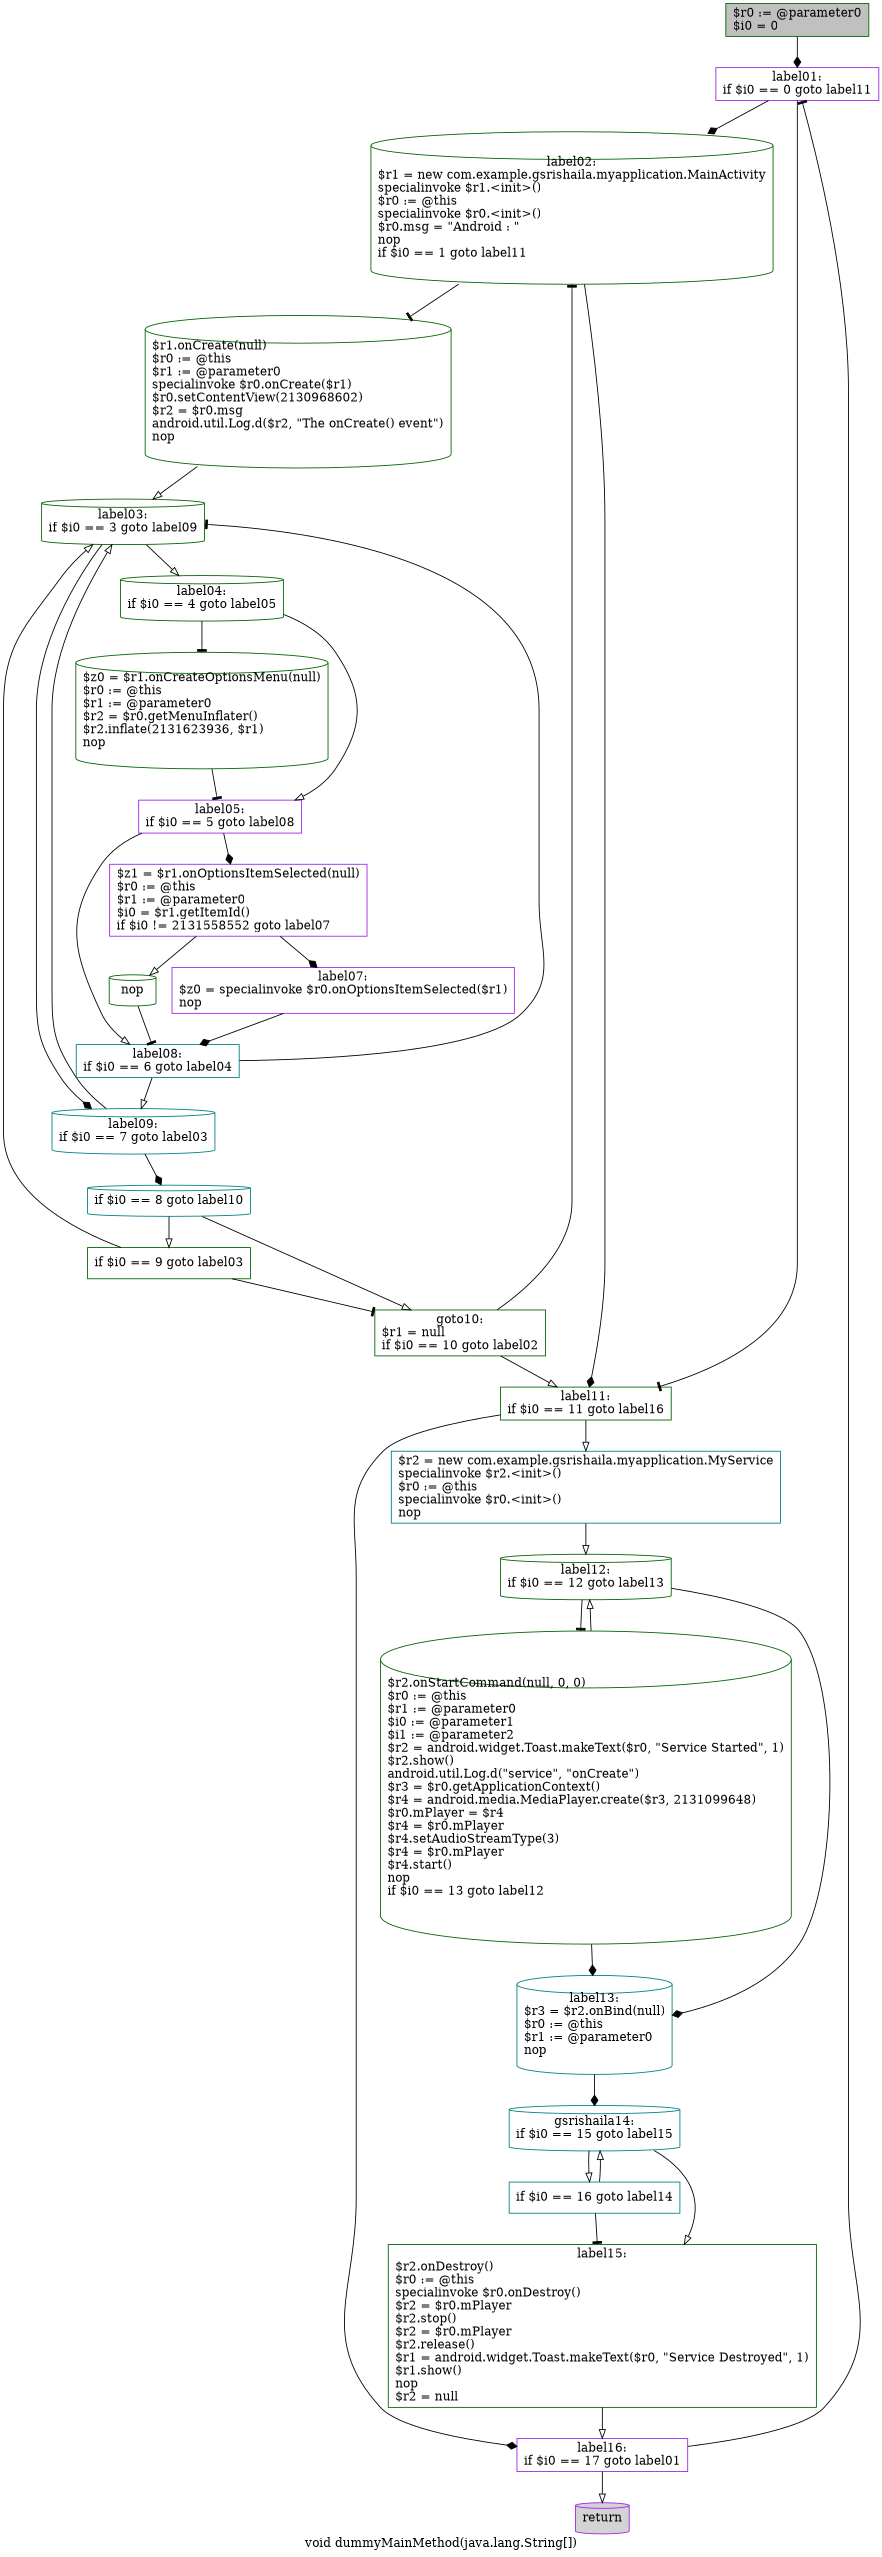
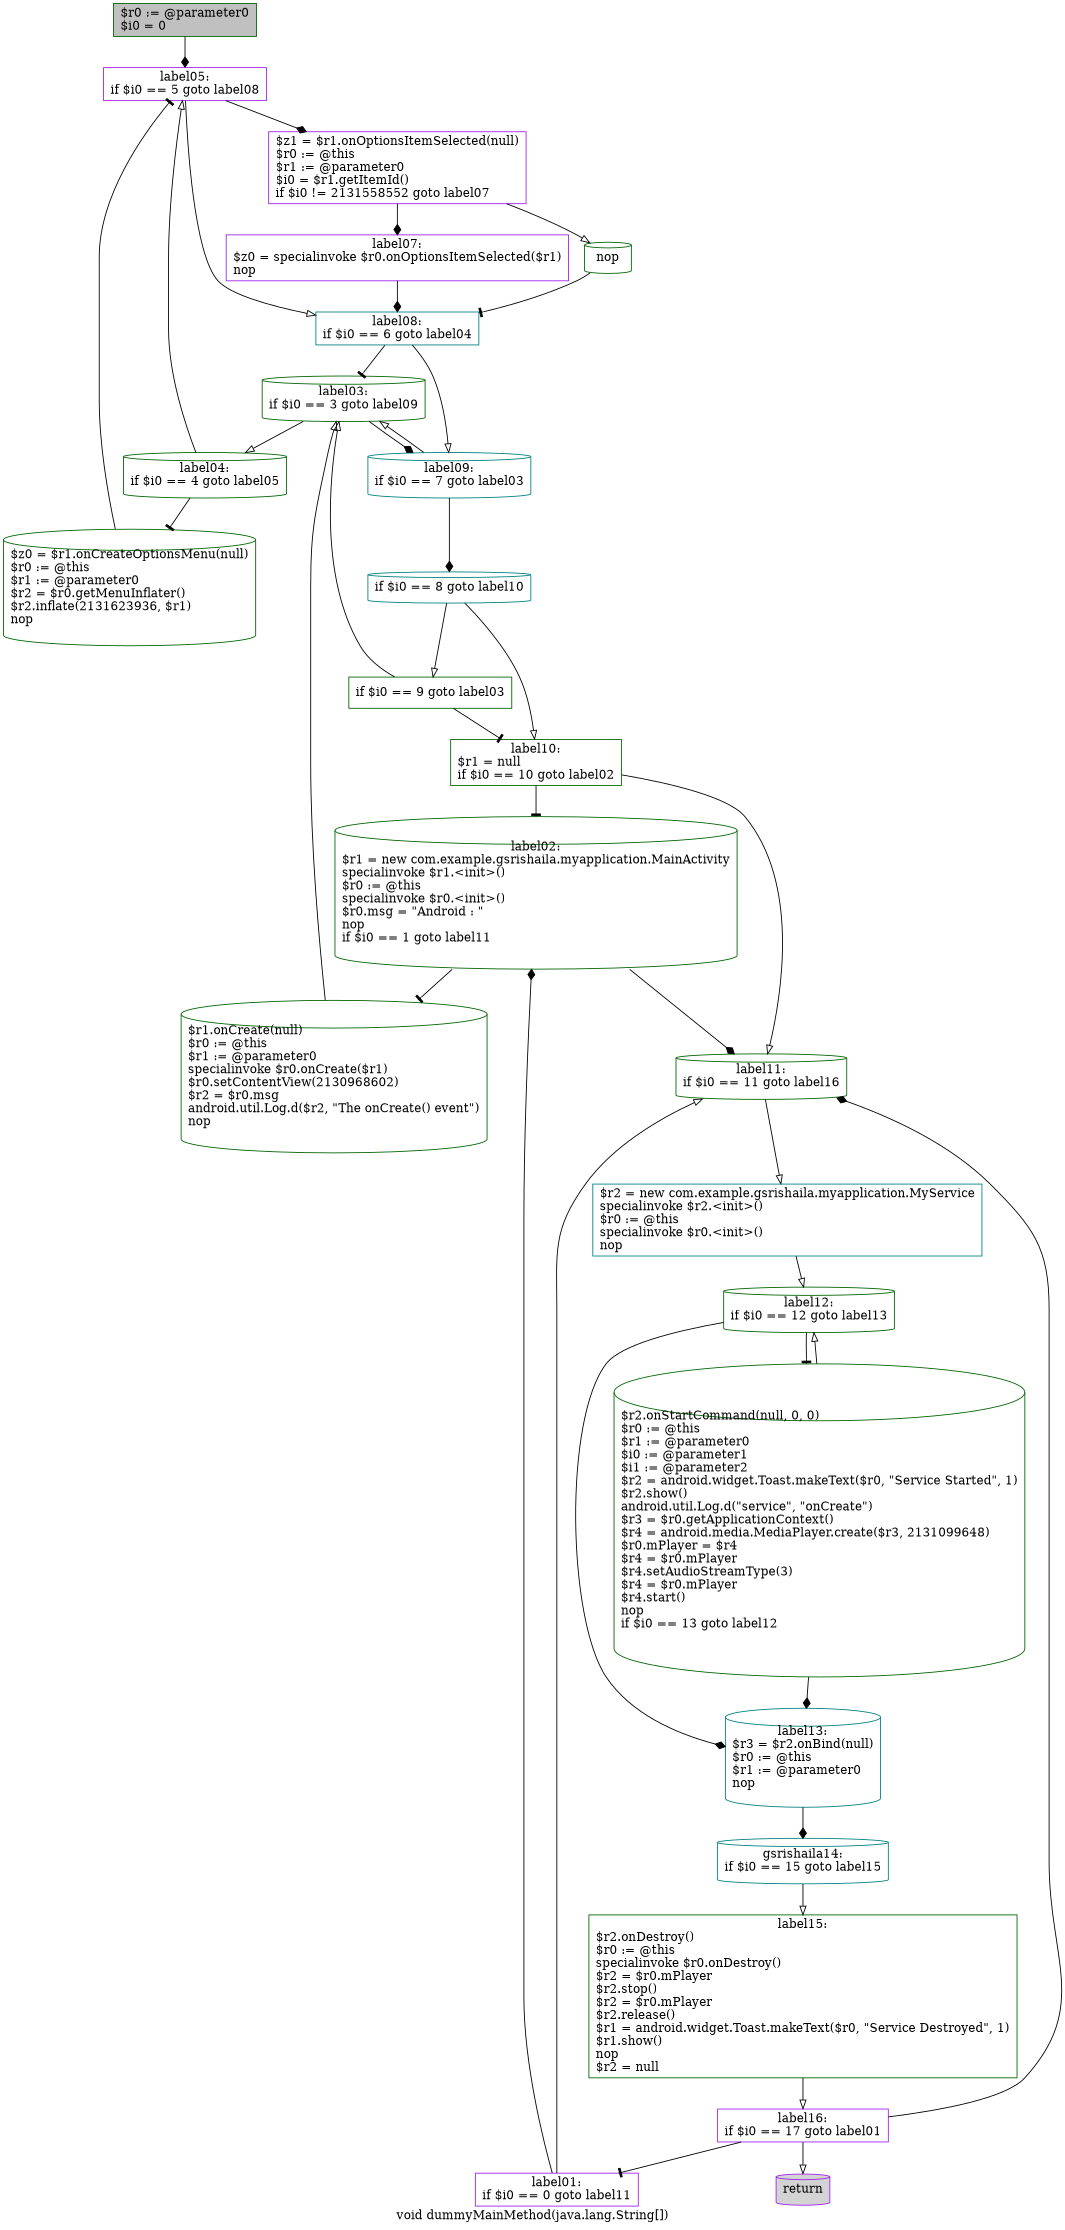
(797, 47) -> (185, 47)
(797, 780) -> (557, 1607)
(460, 1333) -> (536, 762)
(586, 1404) -> (761, 1077)
(356, 1935) -> (1049, 1615)
(595, 2198) -> none
